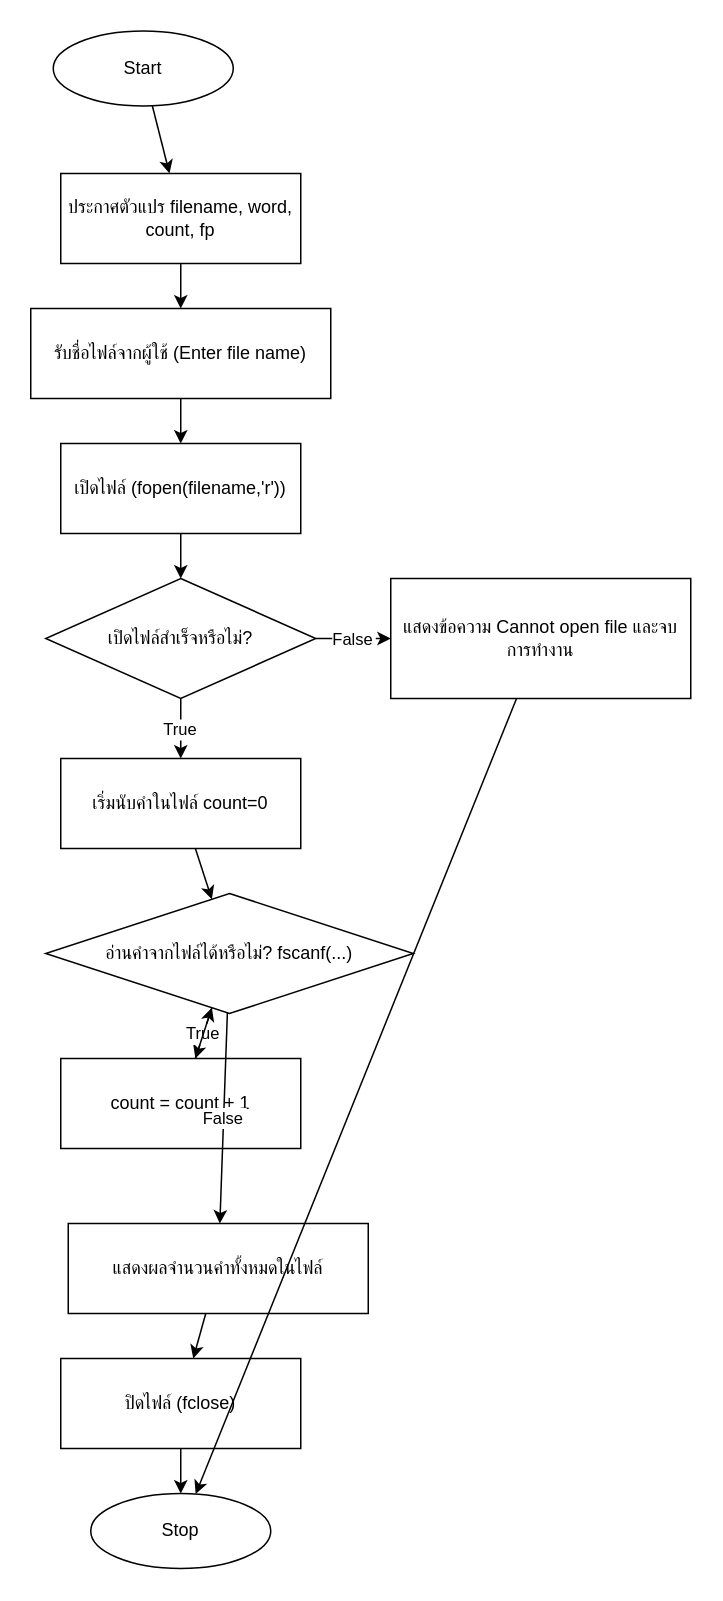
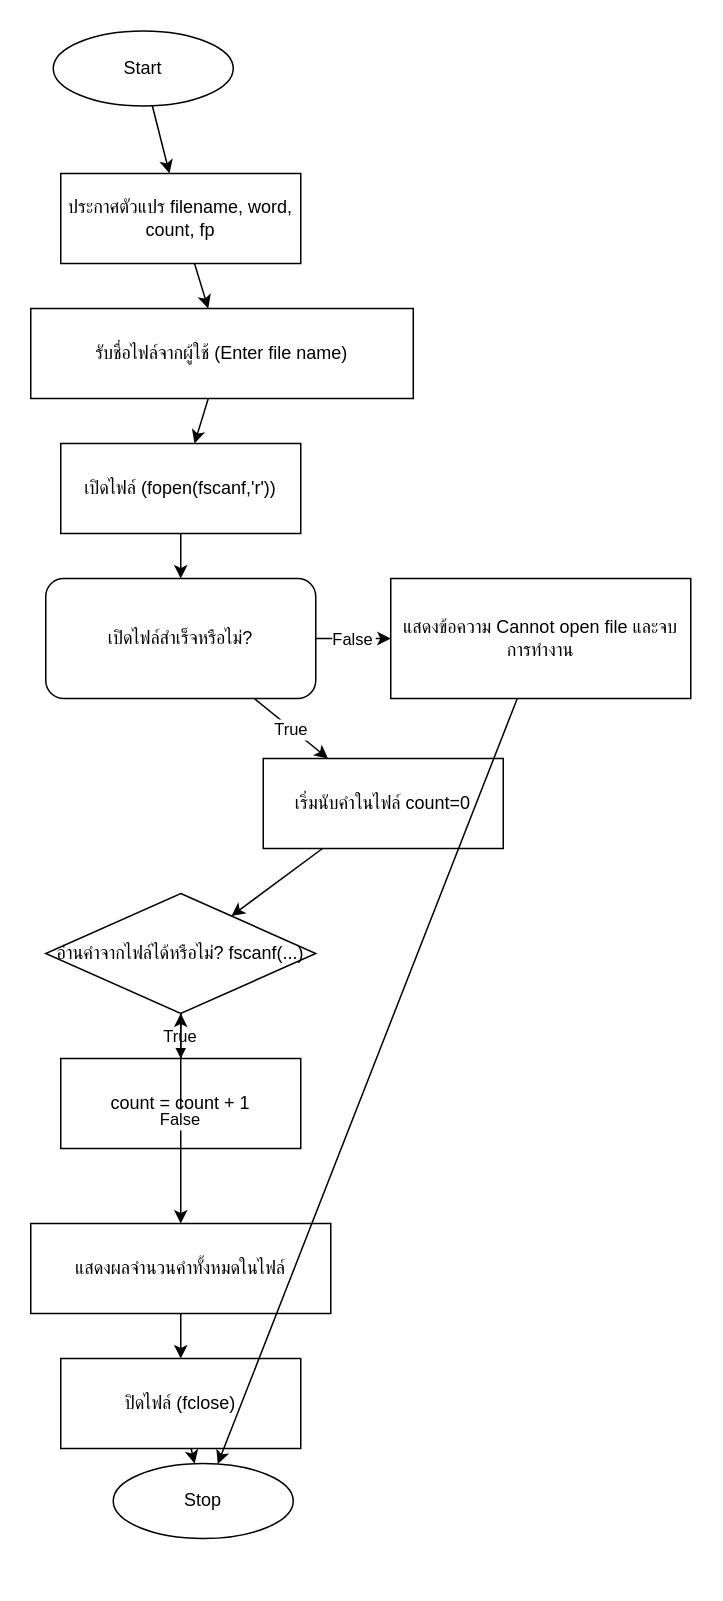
(181, 353) -> (222, 353)
(181, 488) -> (181, 488)
(181, 638) -> (181, 638)
(181, 803) -> (383, 803)
(230, 953) -> (181, 953)
(218, 1268) -> (181, 1268)
(181, 1531) -> (203, 1501)
